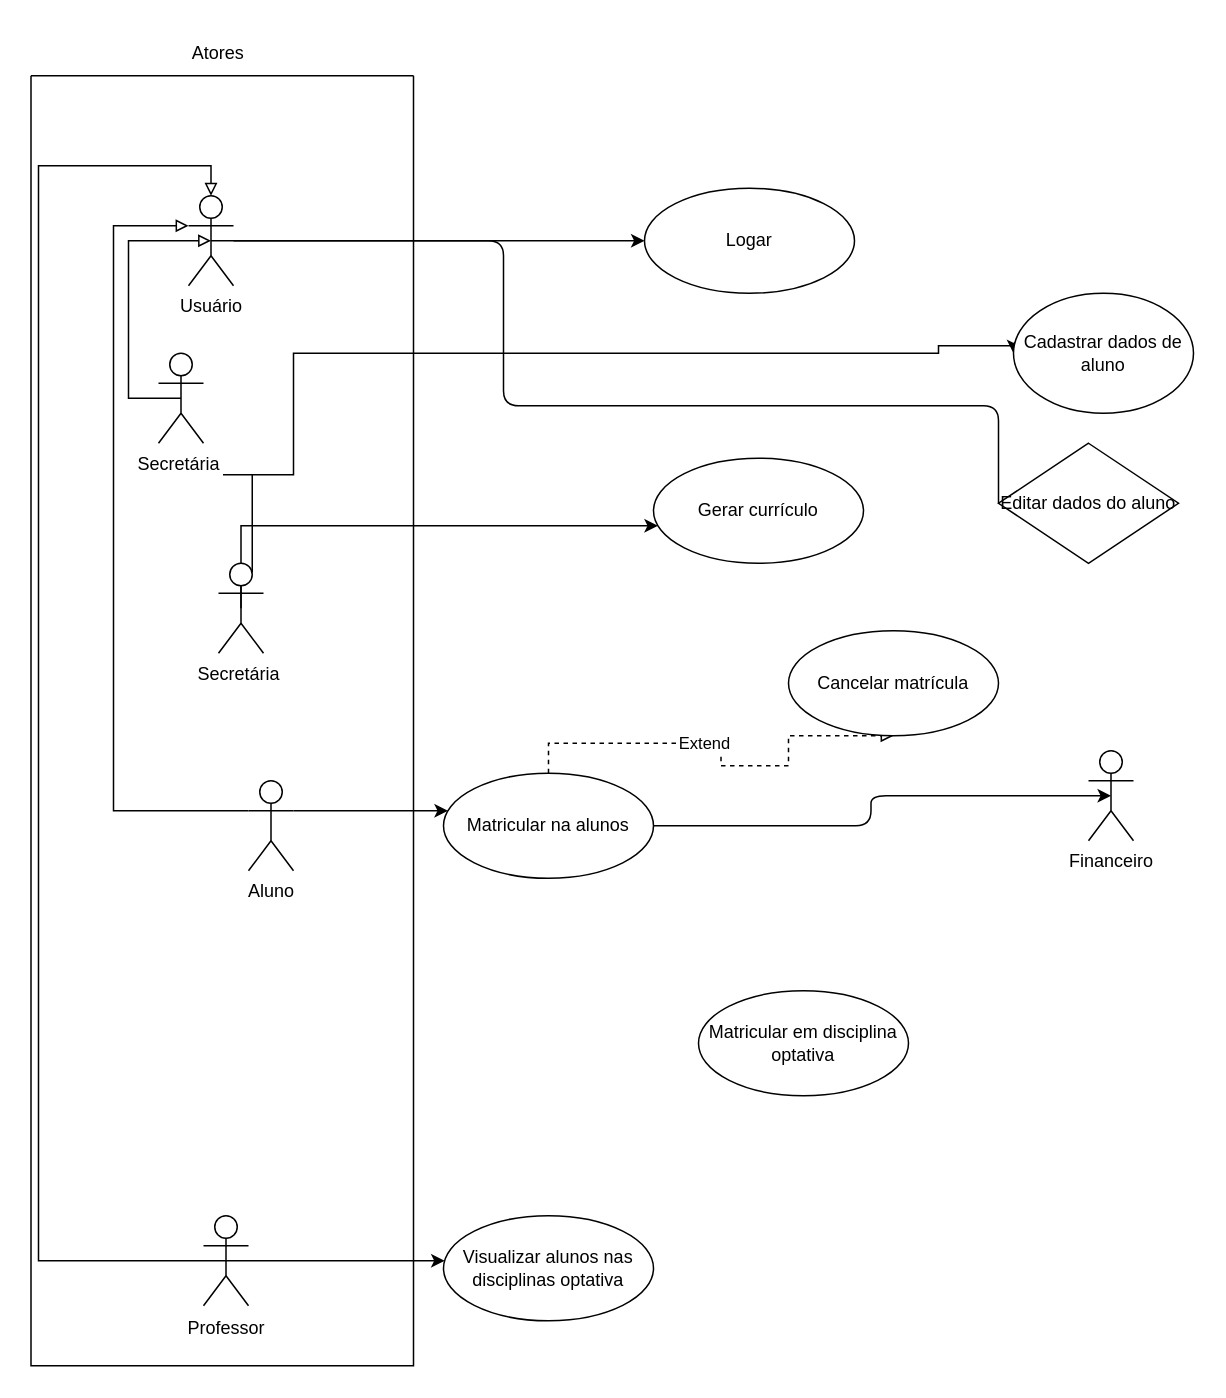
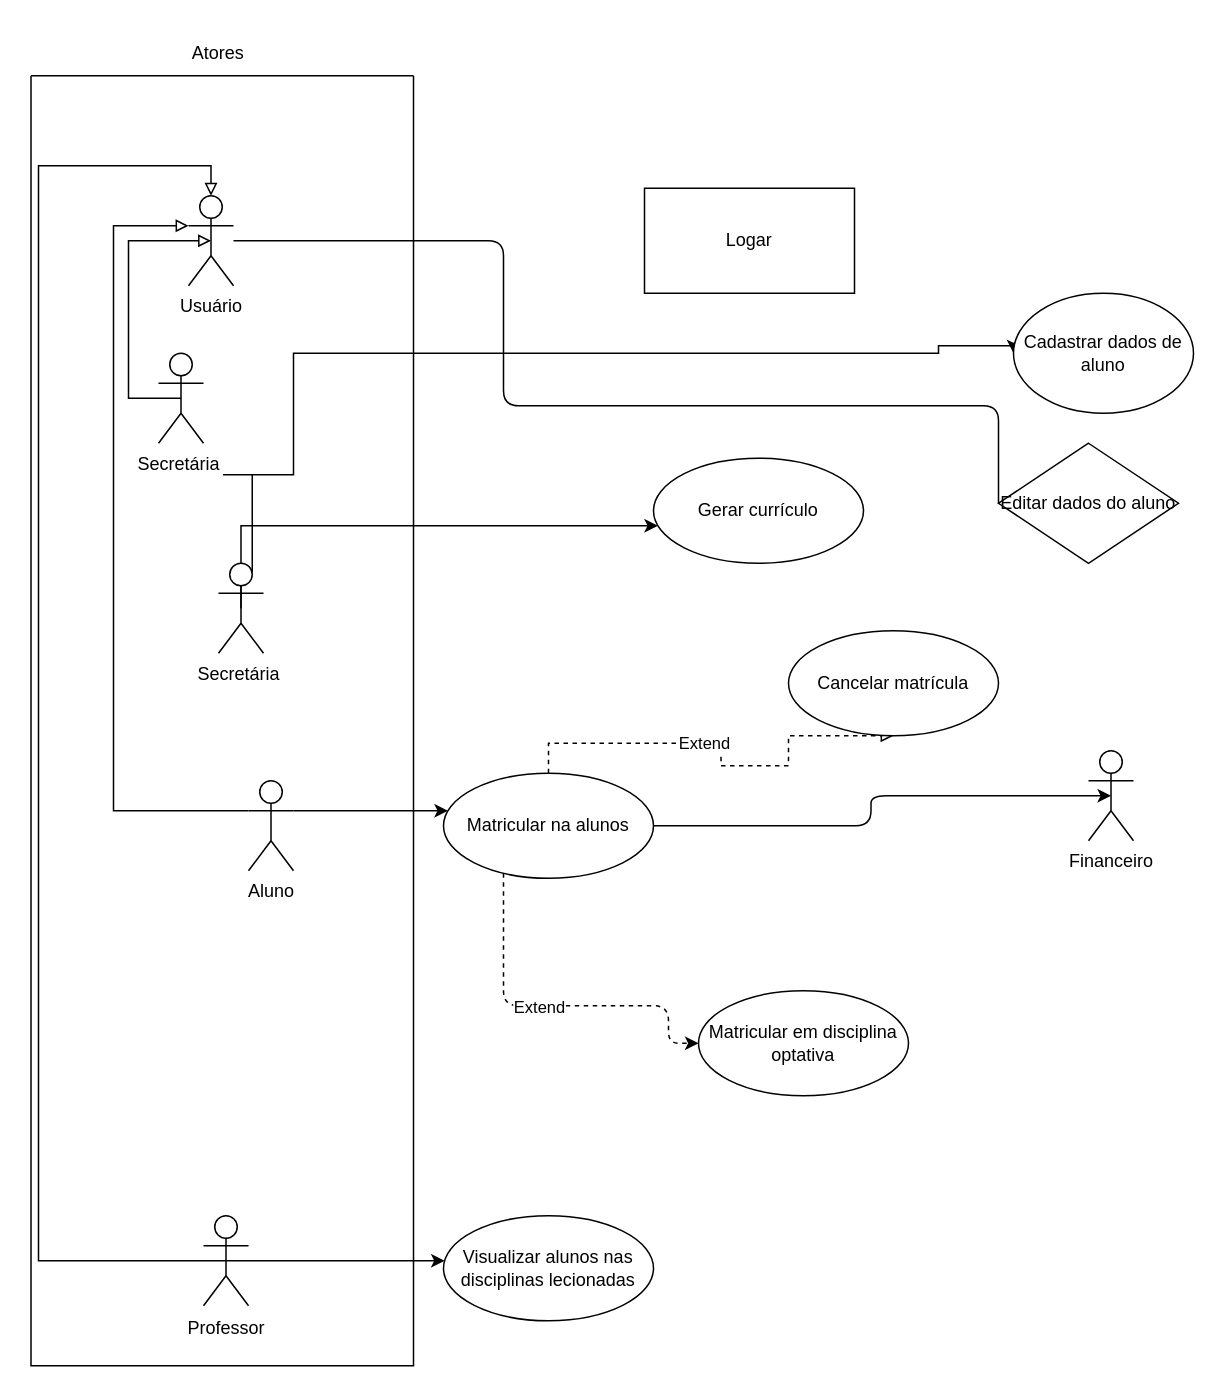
(566, 241) -> none
(749, 241) -> (749, 241)
none -> (543, 1006)
(548, 1268) -> (548, 1268)
